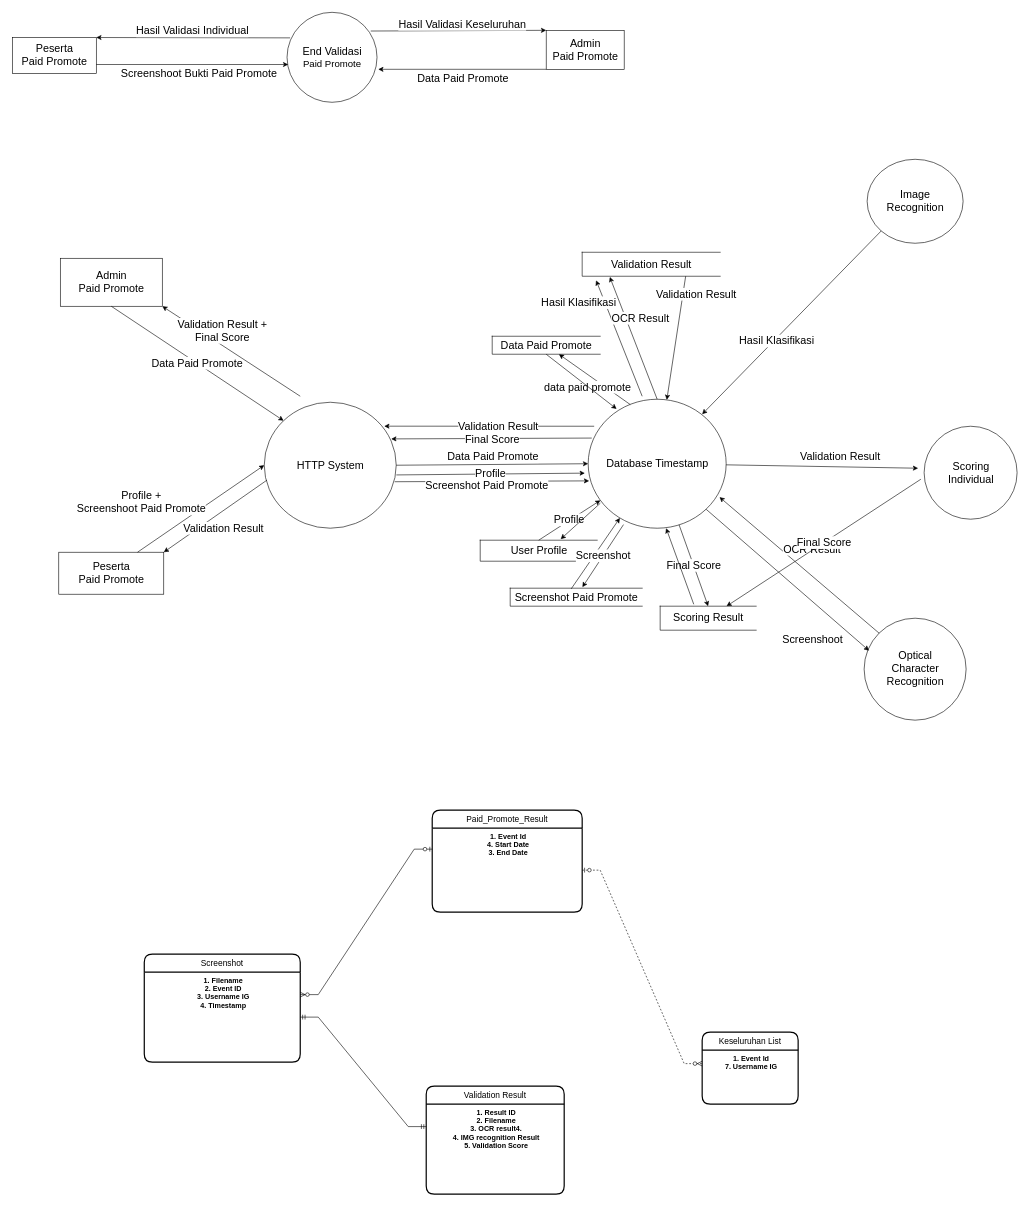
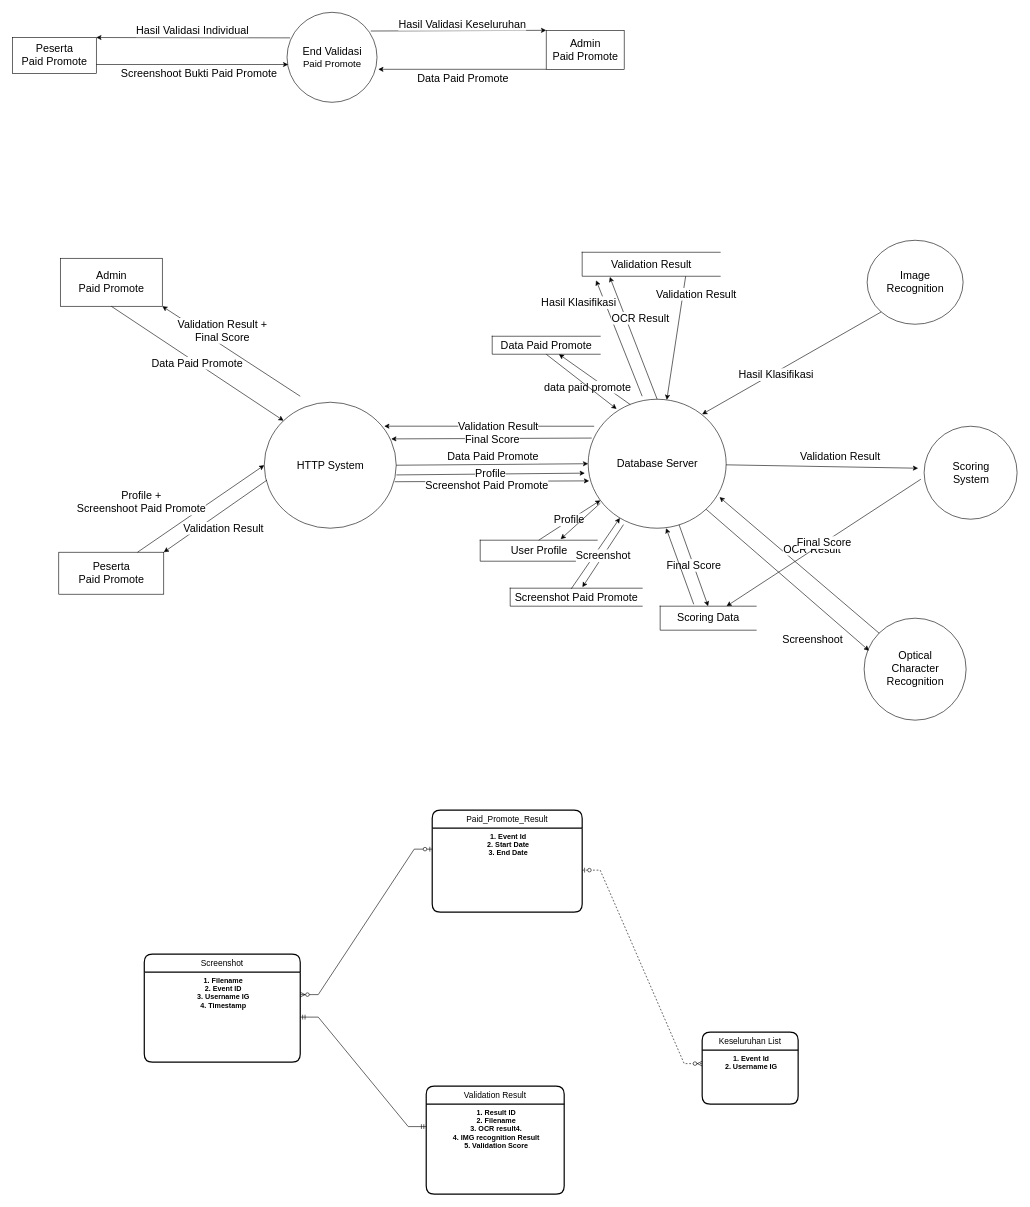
(915, 201) -> (915, 282)
(658, 464) -> (658, 464)
(971, 473) -> (971, 473)
(709, 618) -> (709, 618)
(508, 836) -> (508, 836)
(751, 1058) -> (751, 1058)
